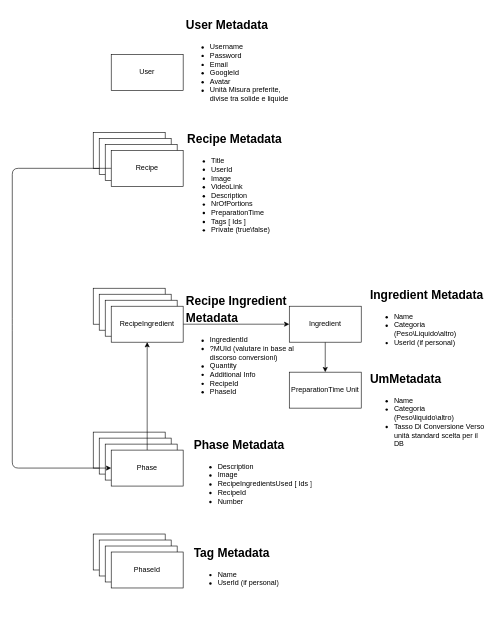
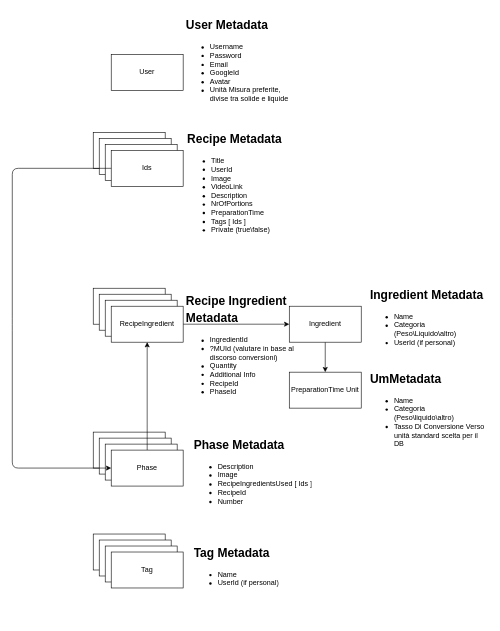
(147, 168) -> (147, 168)
(147, 570) -> (147, 570)
